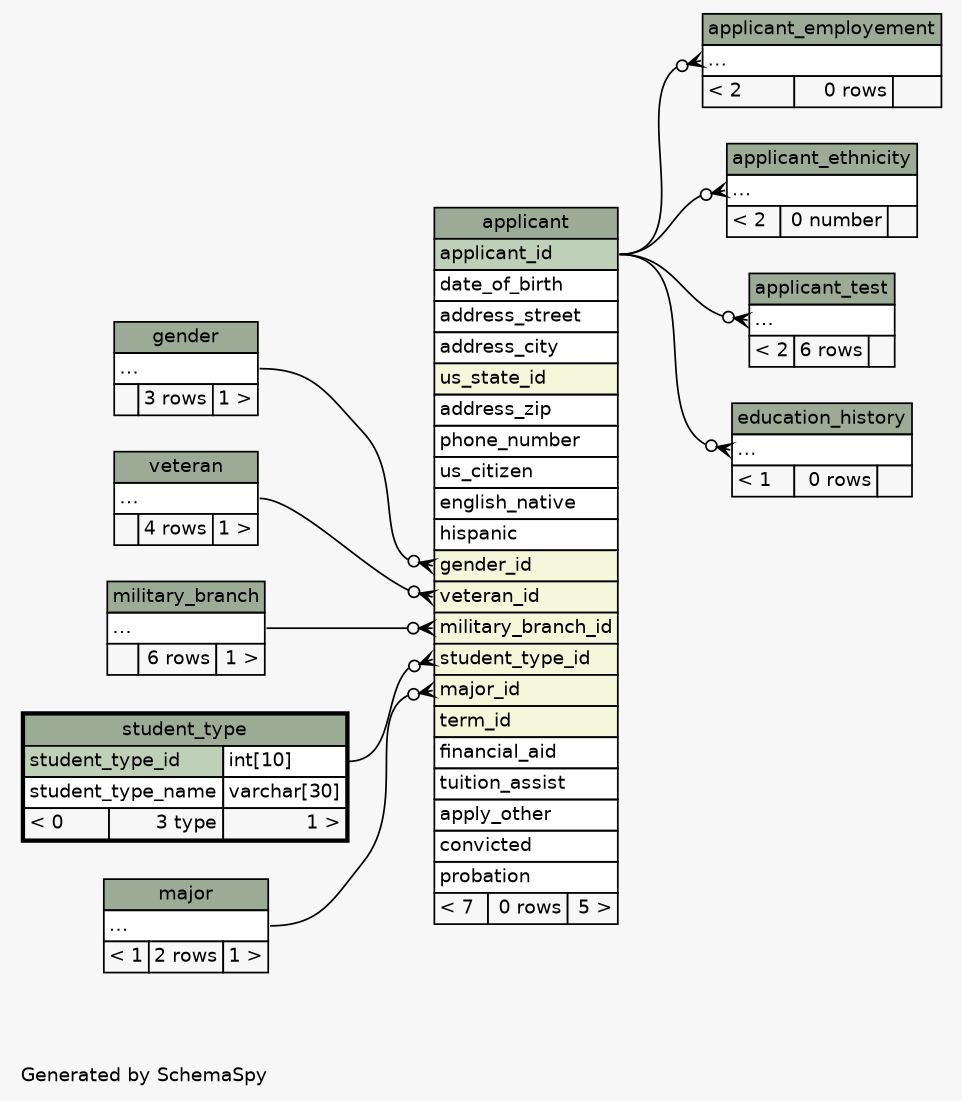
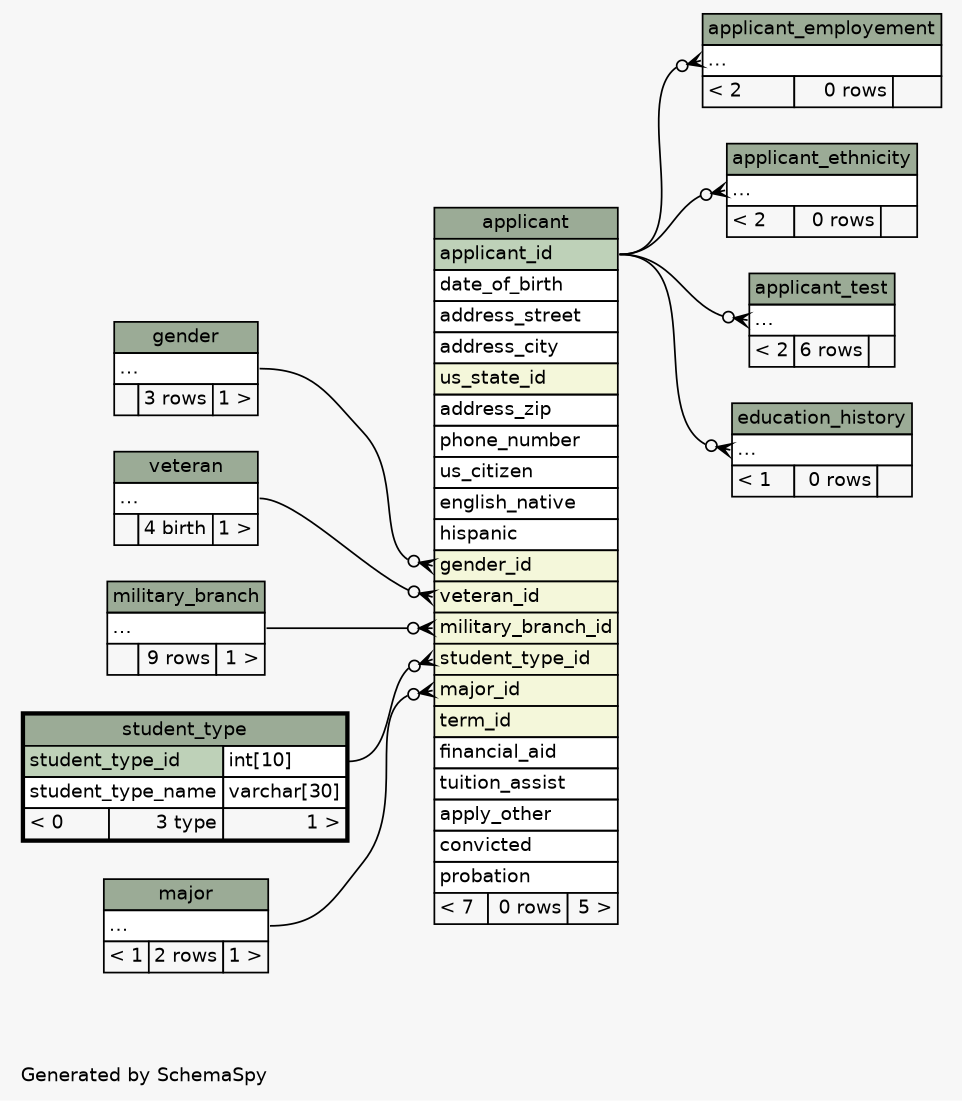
(837, 221) -> (844, 221)
(176, 529) -> (176, 529)
(179, 658) -> (179, 658)
